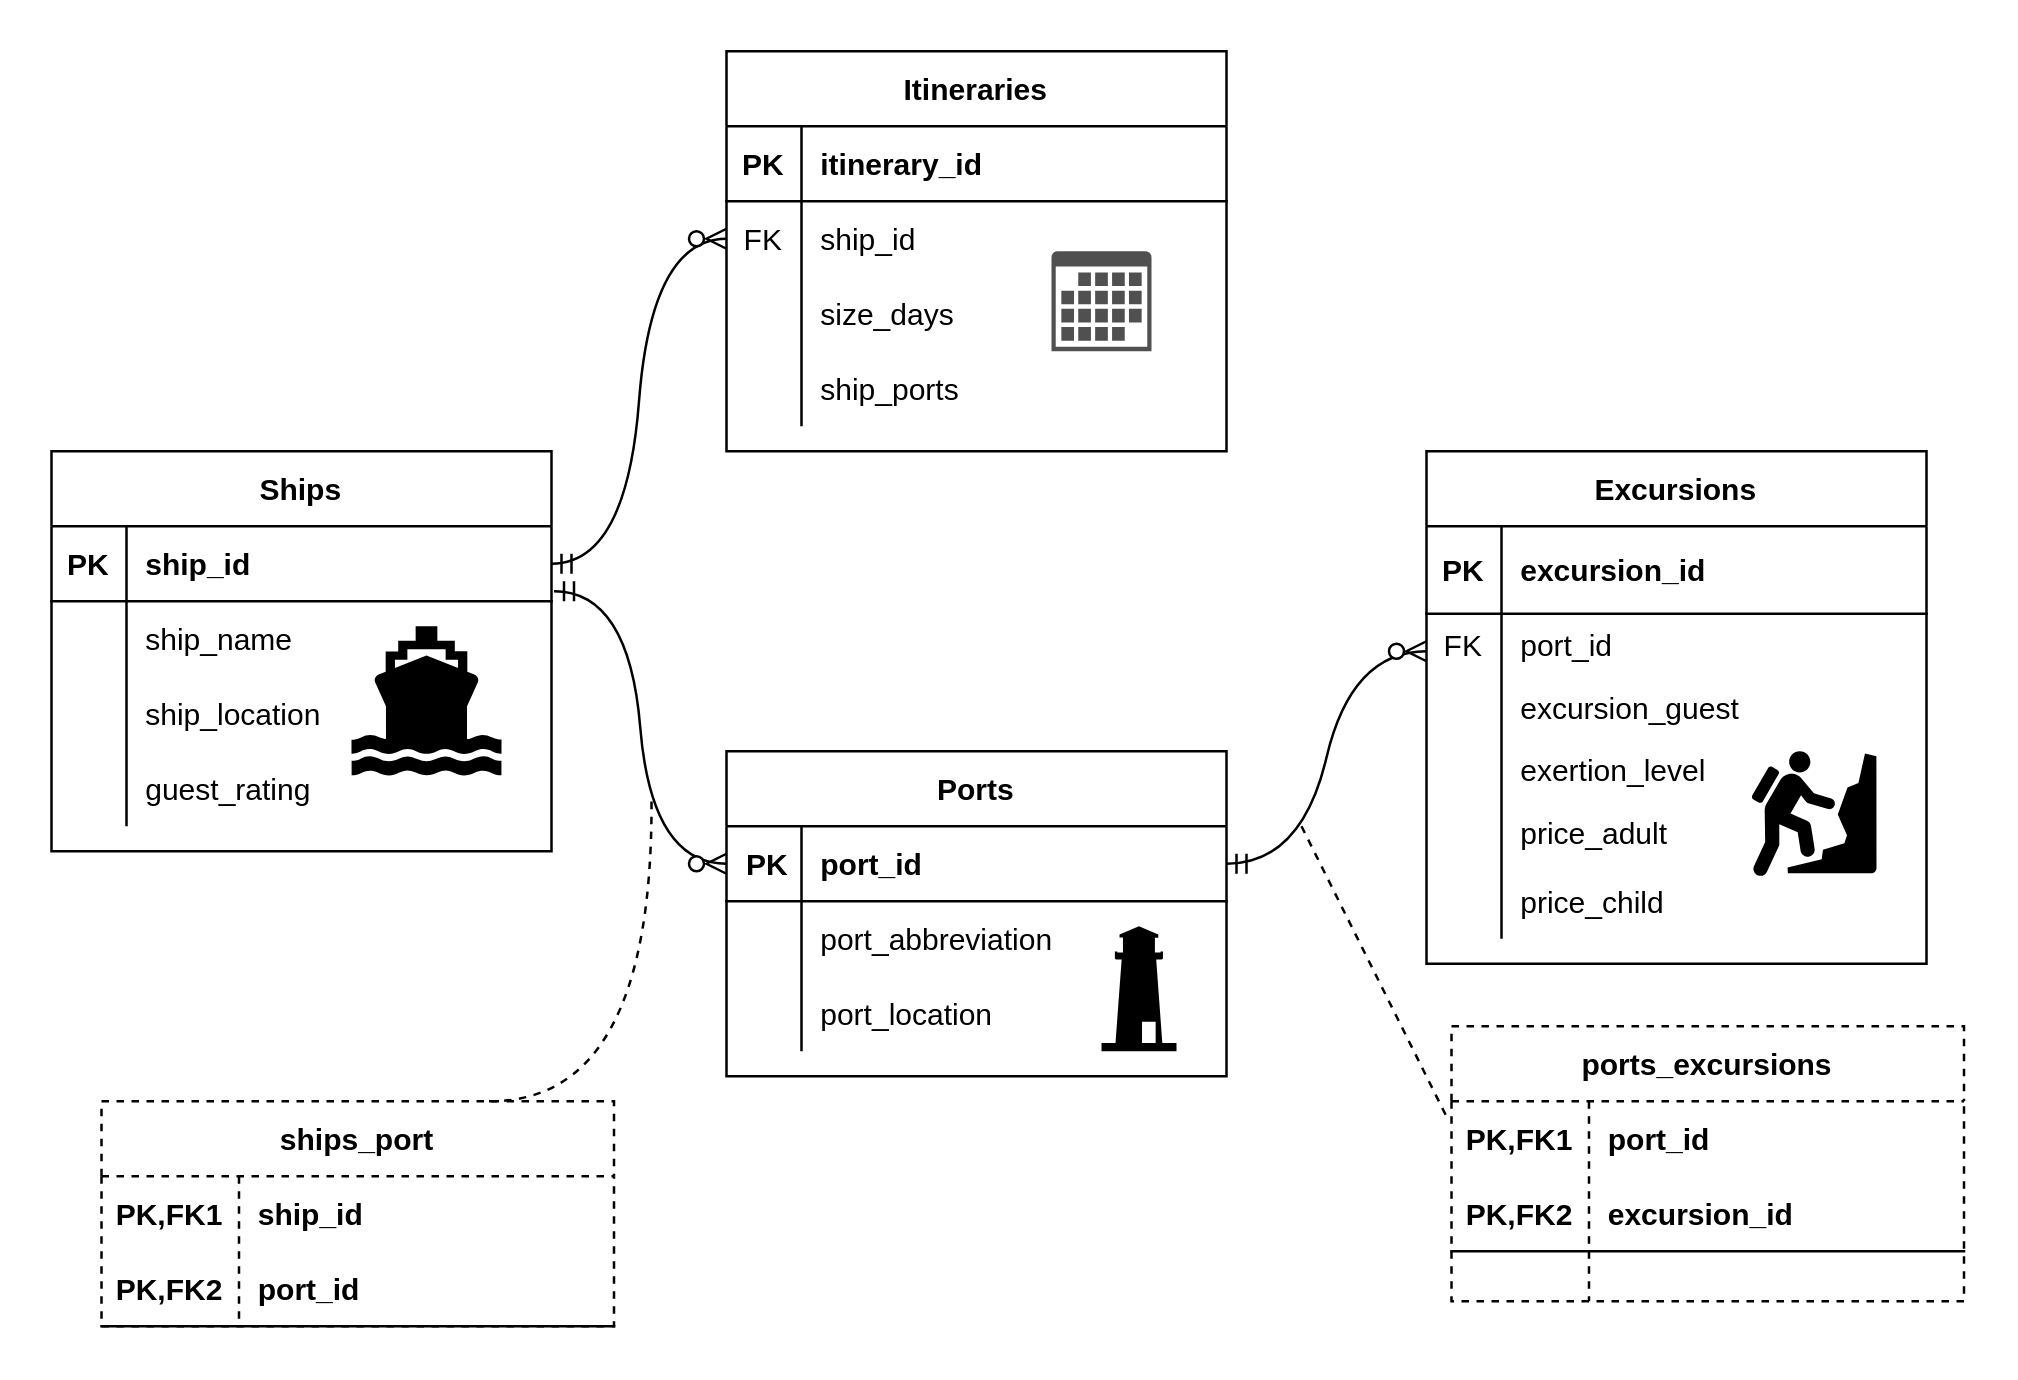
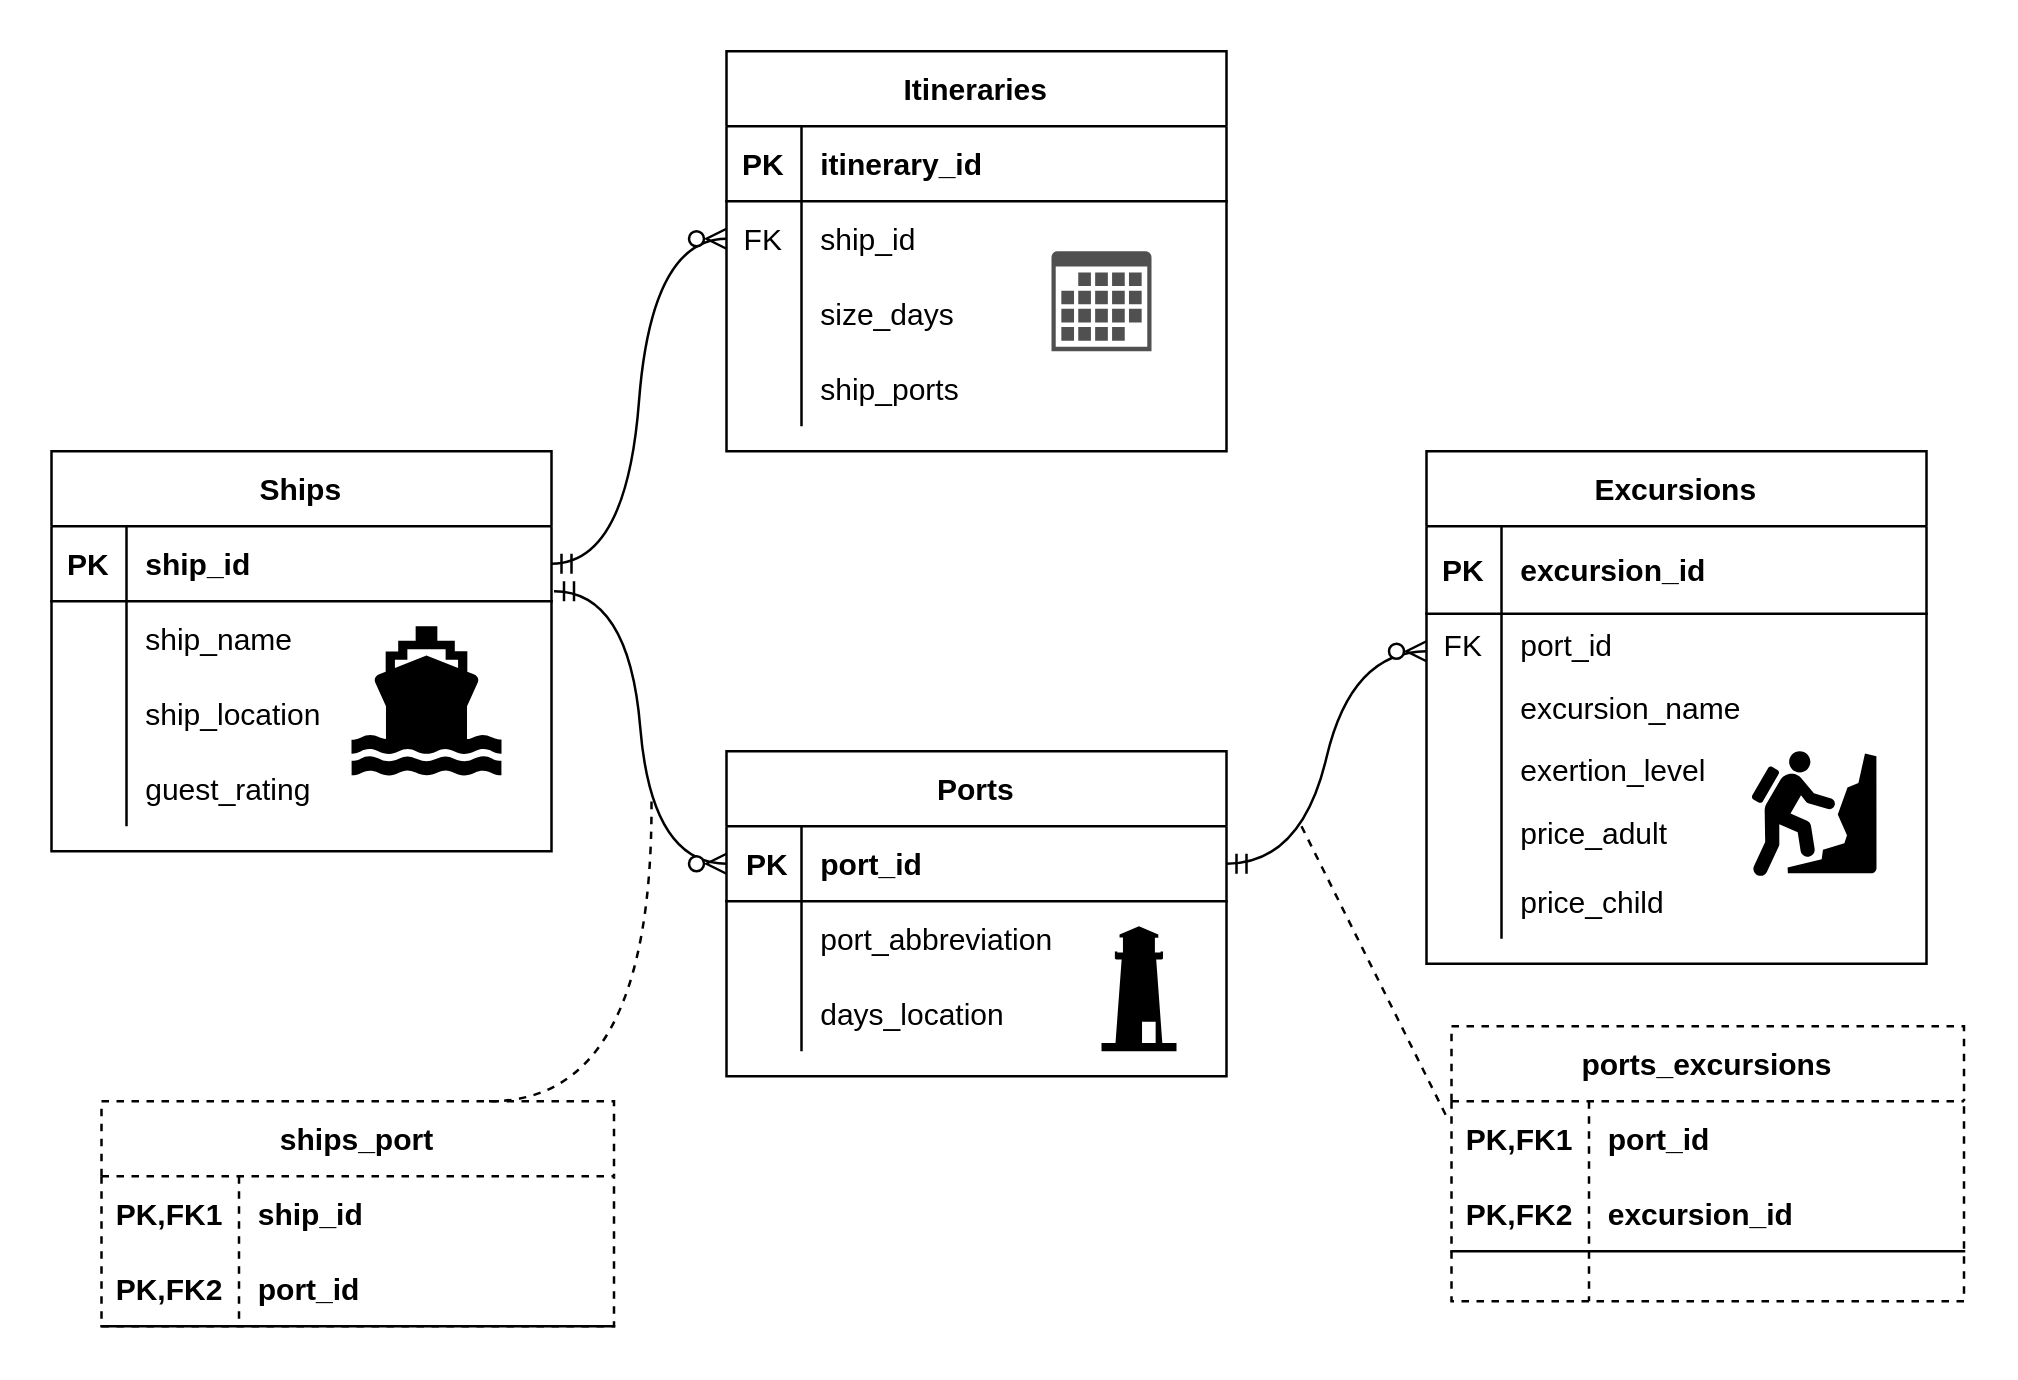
(1642, 709) -> (1634, 709)
(921, 1015) -> (921, 1015)
